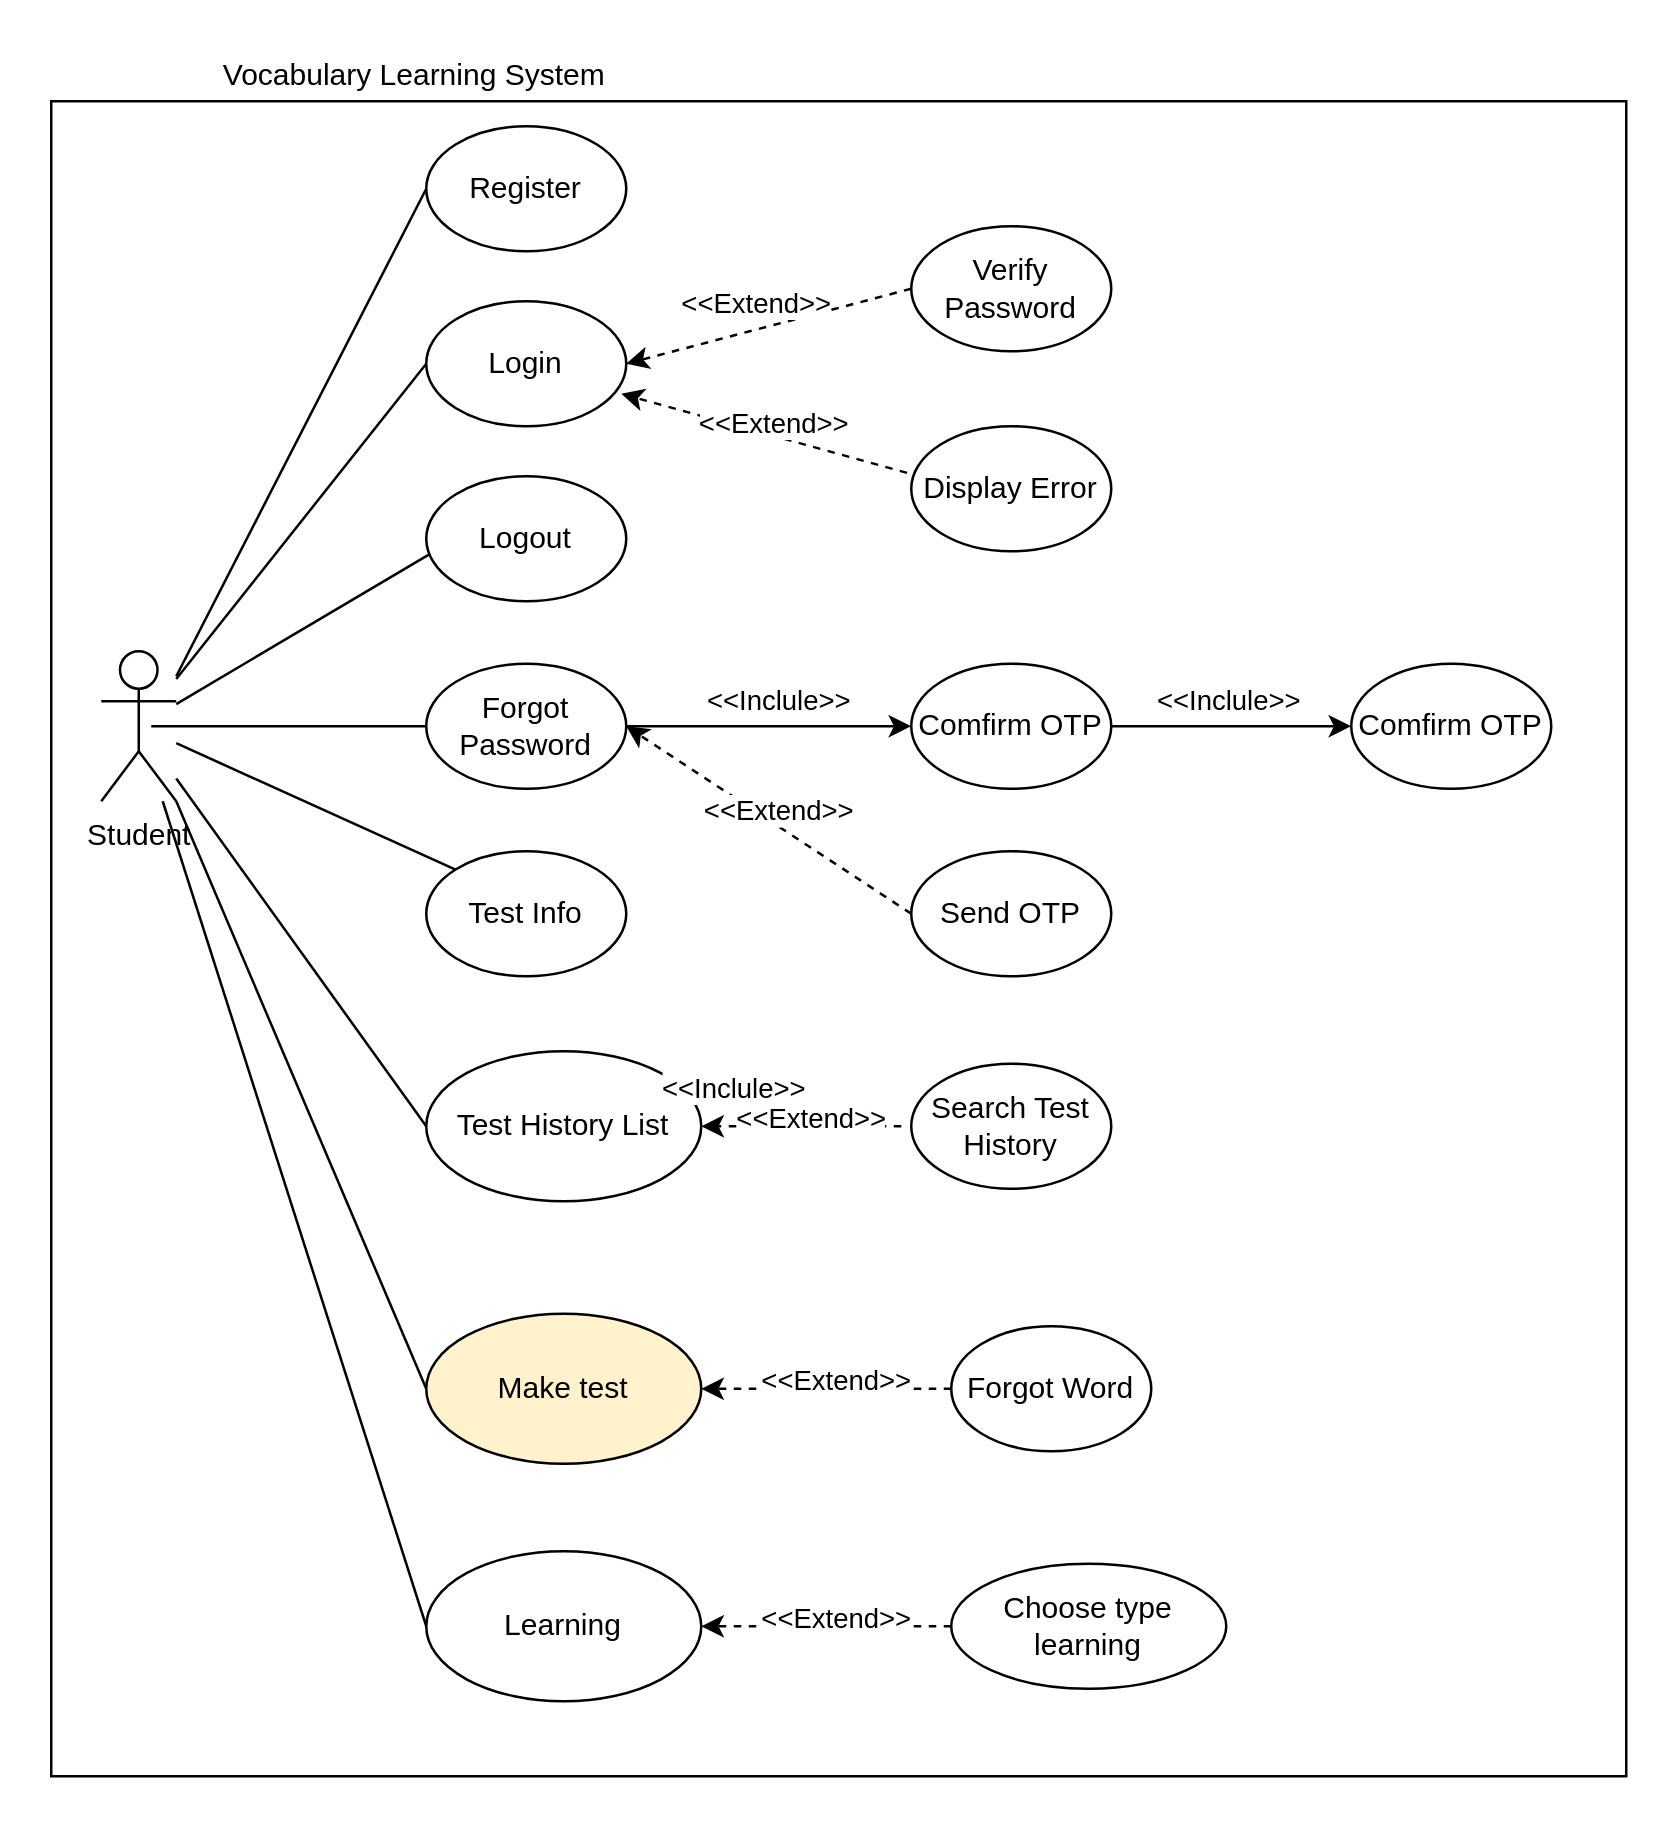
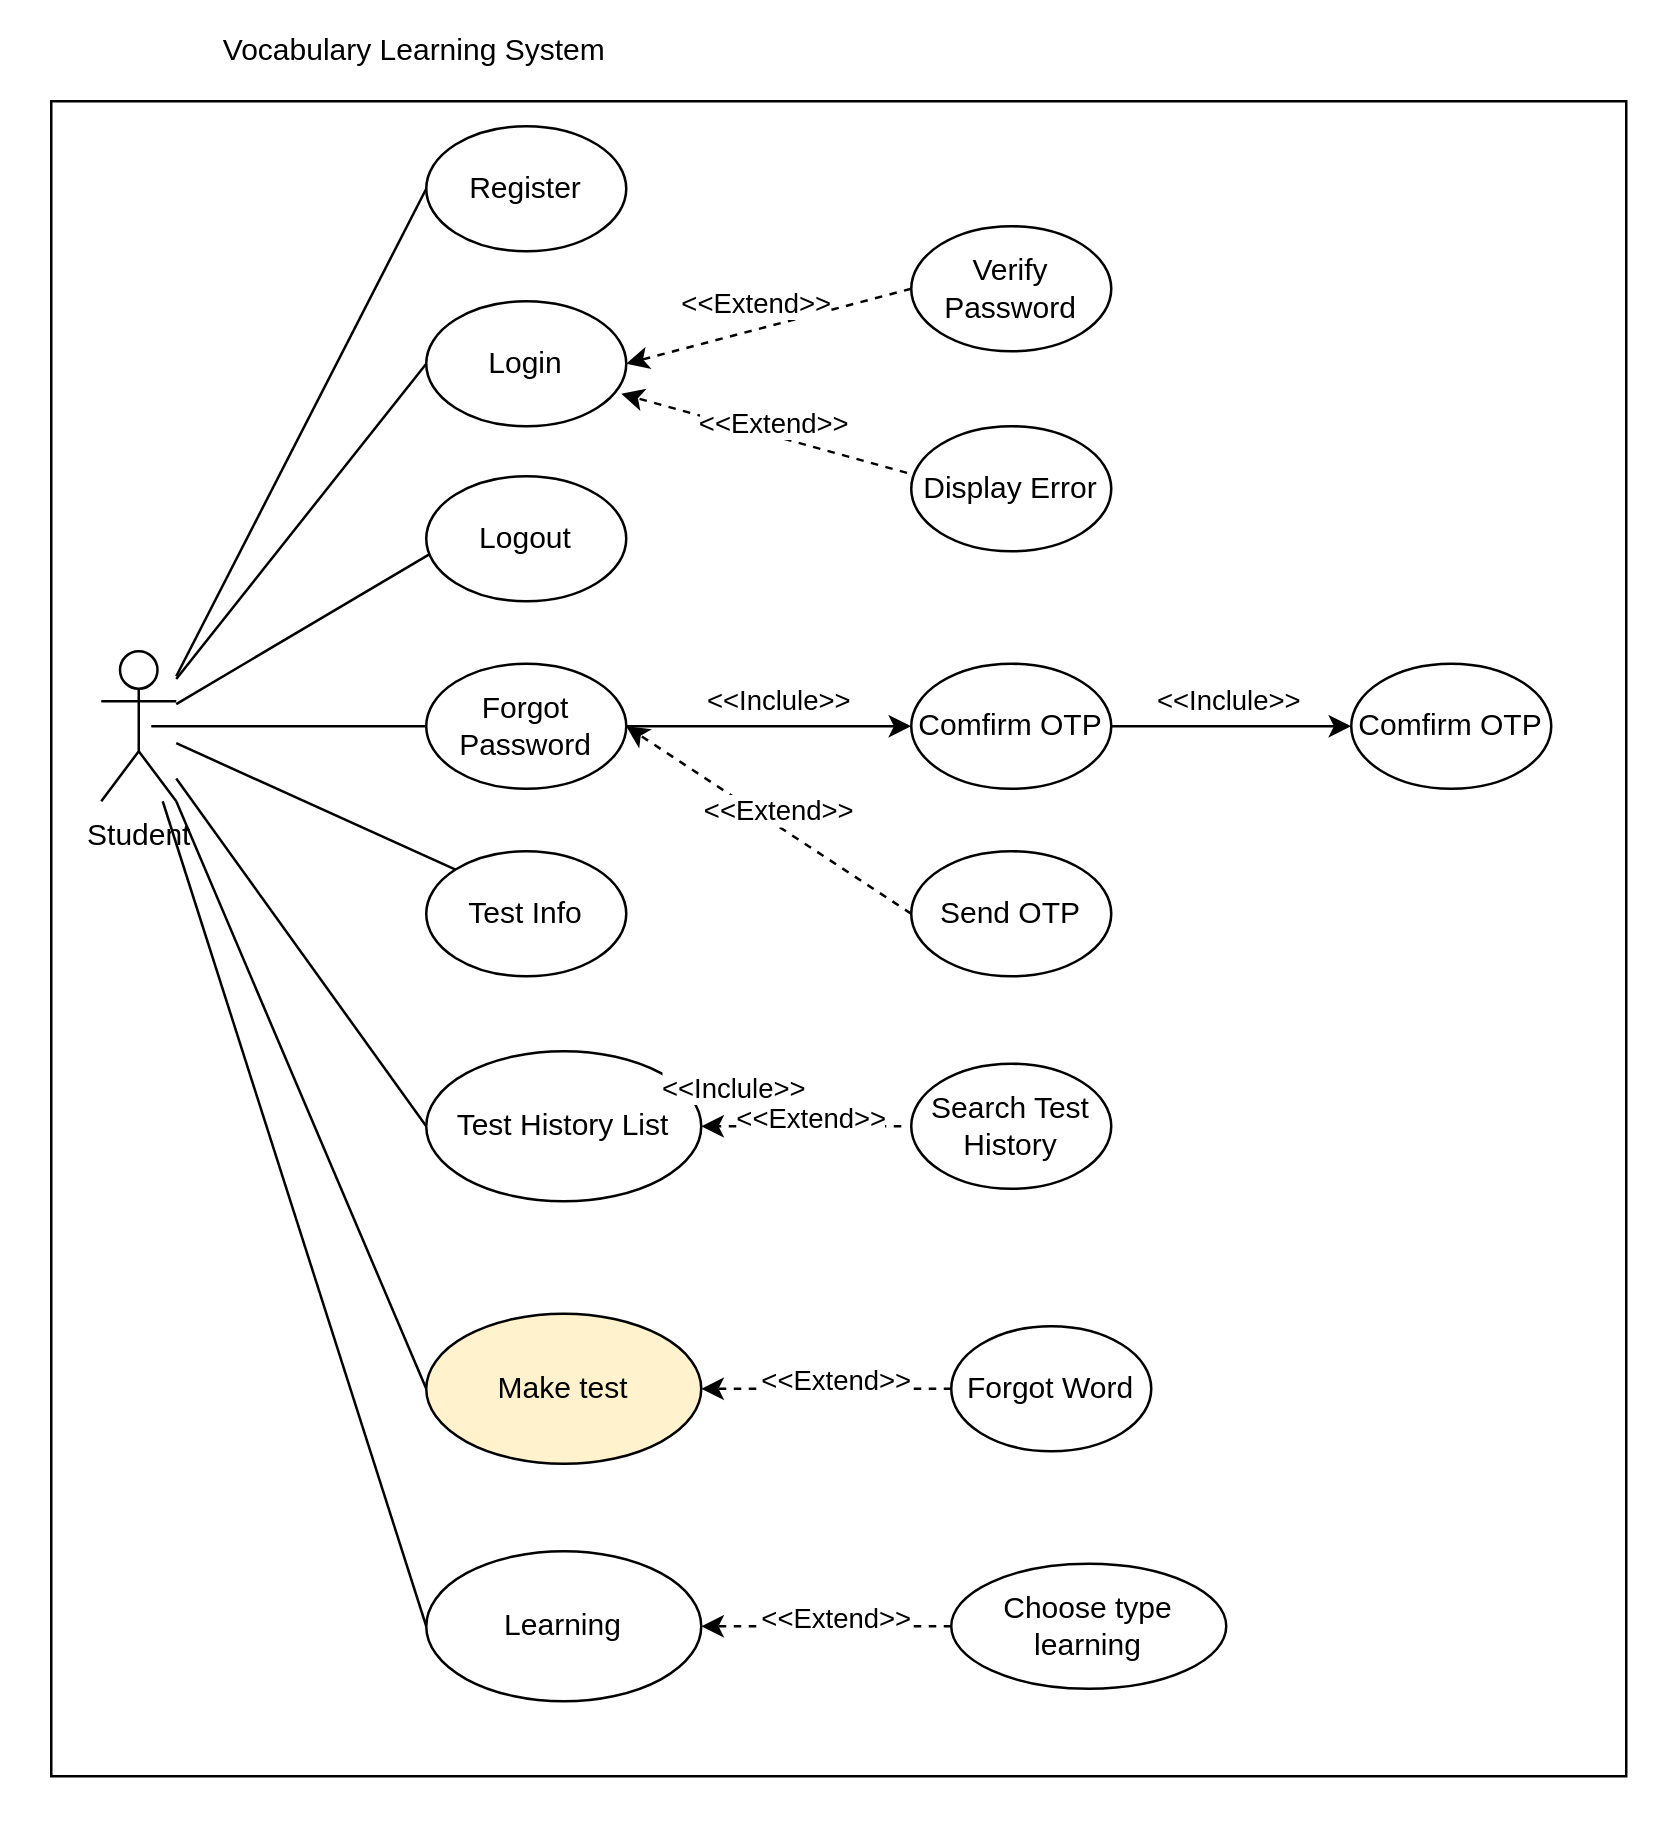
(414, 76) -> (414, 51)
